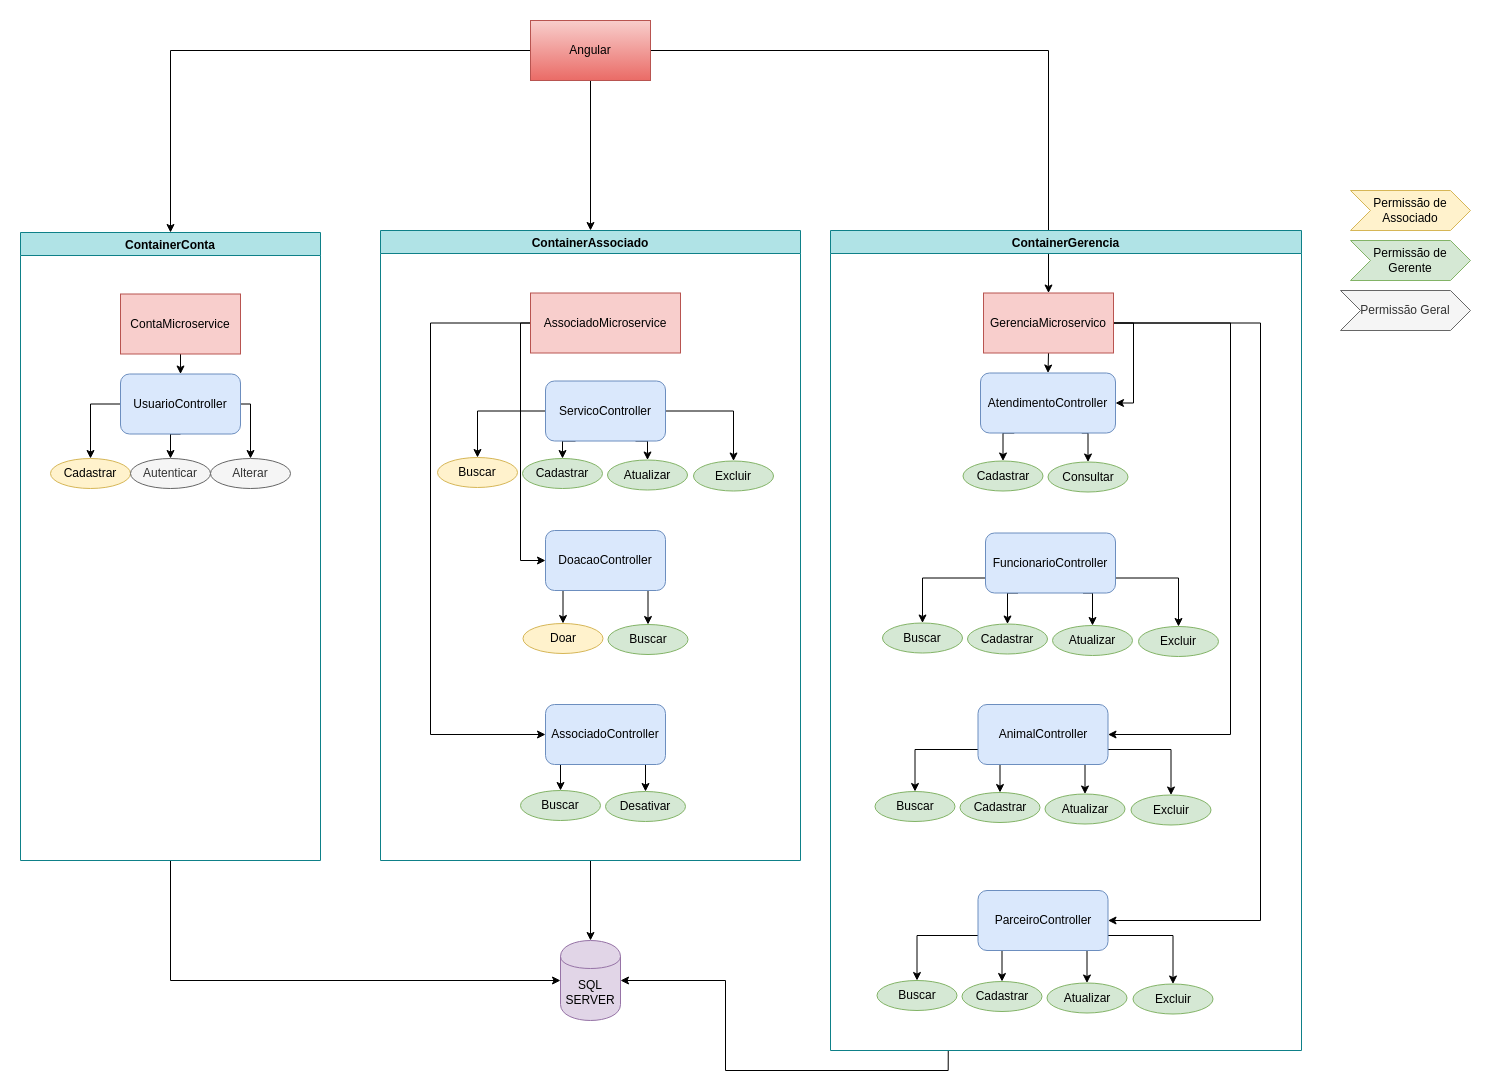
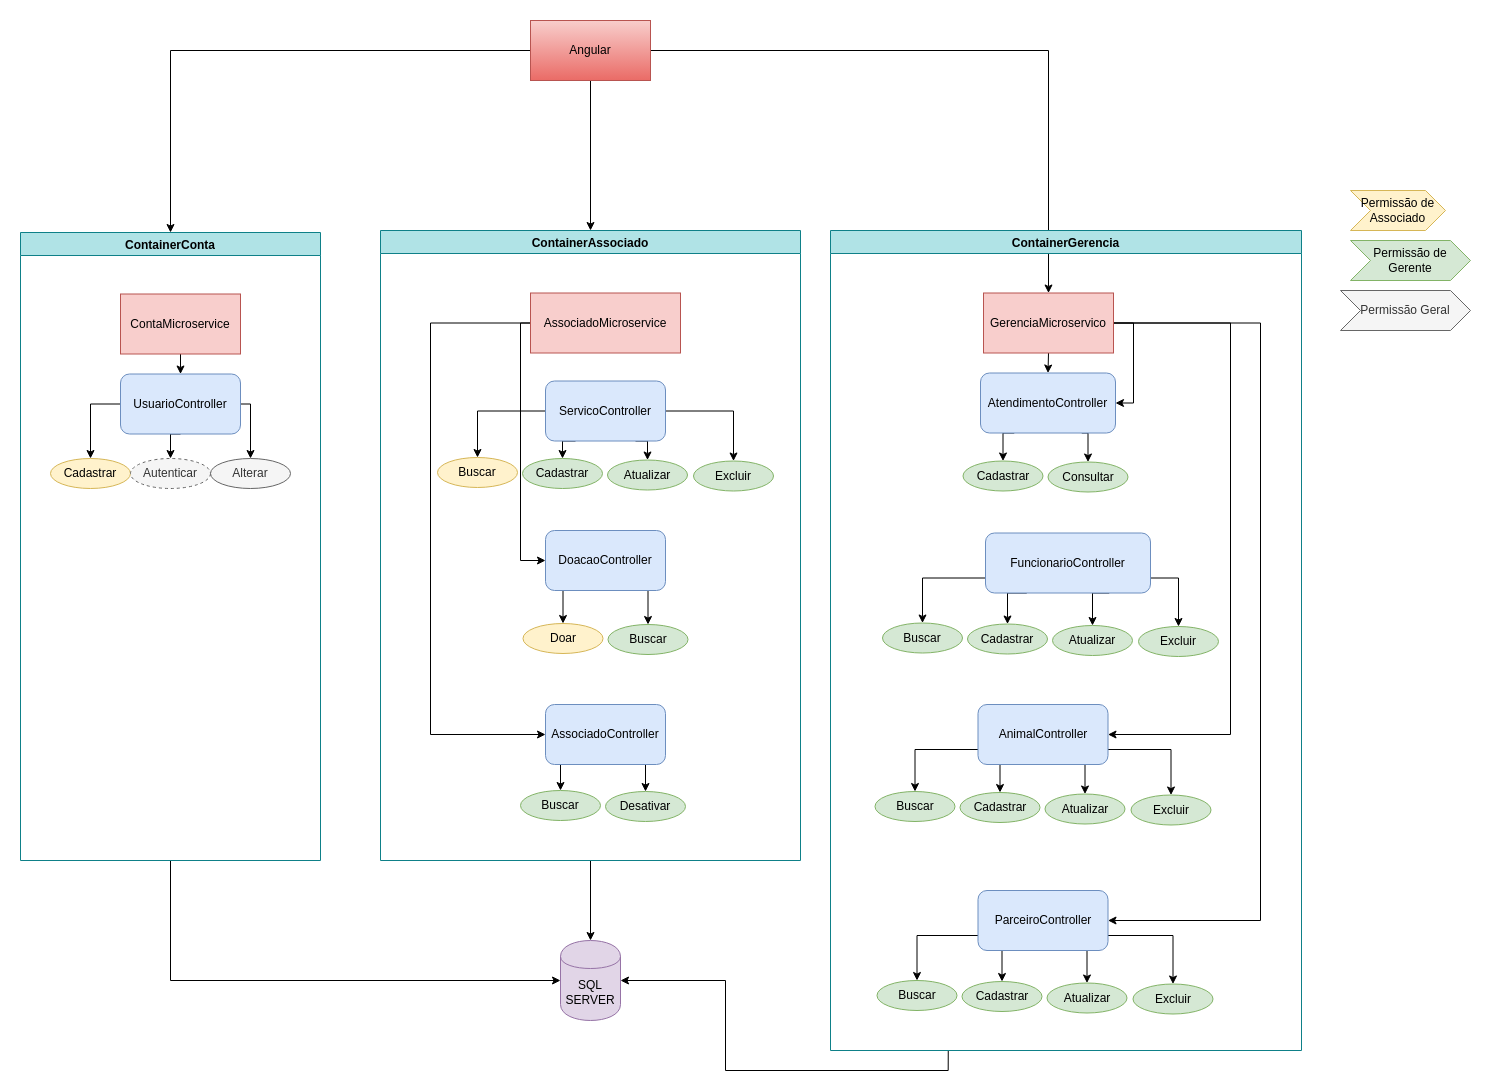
(1411, 211) -> (1398, 211)
(171, 474) -> (171, 474)
(1051, 563) -> (1068, 563)
